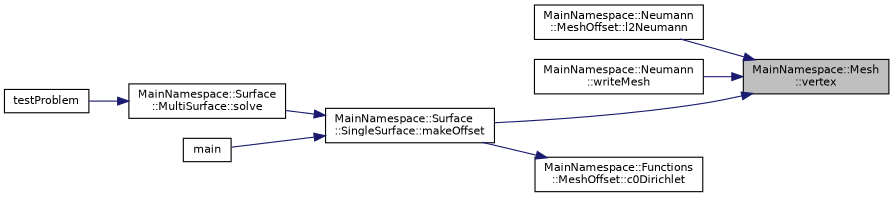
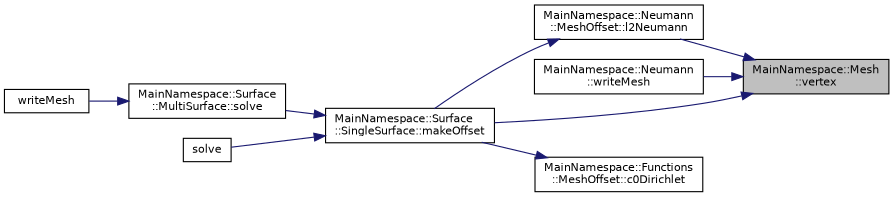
none -> (490, 73)
(47, 101) -> (47, 101)
(207, 150) -> (207, 150)
